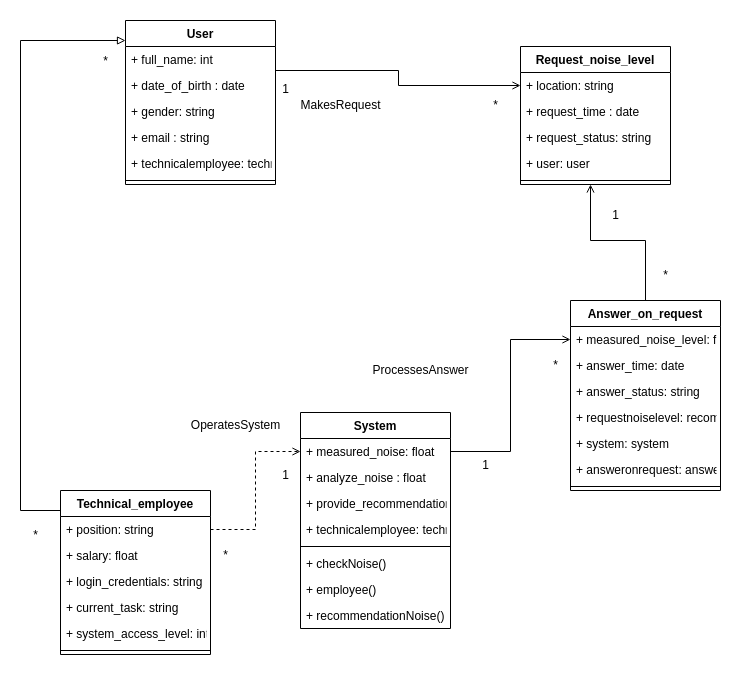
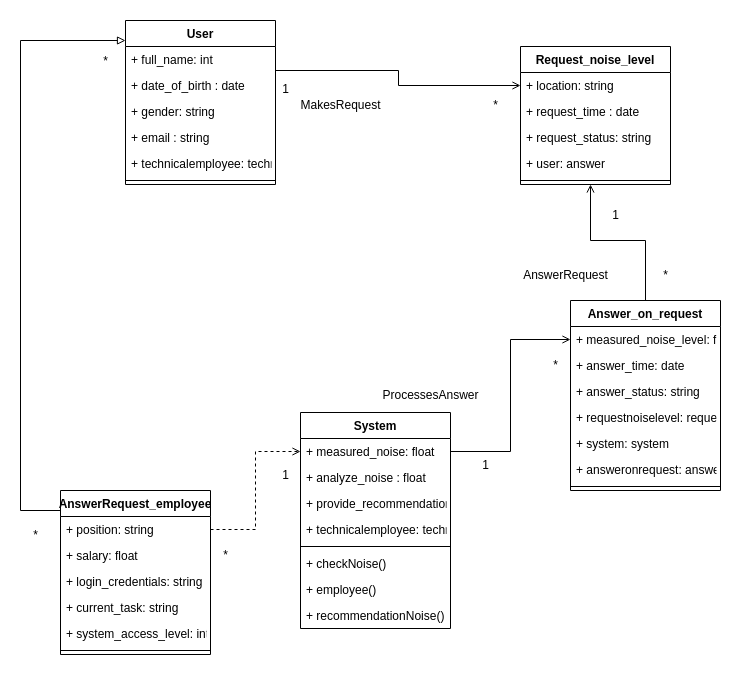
(562, 164) -> (568, 164)
none -> (566, 276)
(421, 371) -> (431, 396)
(683, 418) -> (690, 418)
(236, 426) -> none
(135, 504) -> (135, 504)
